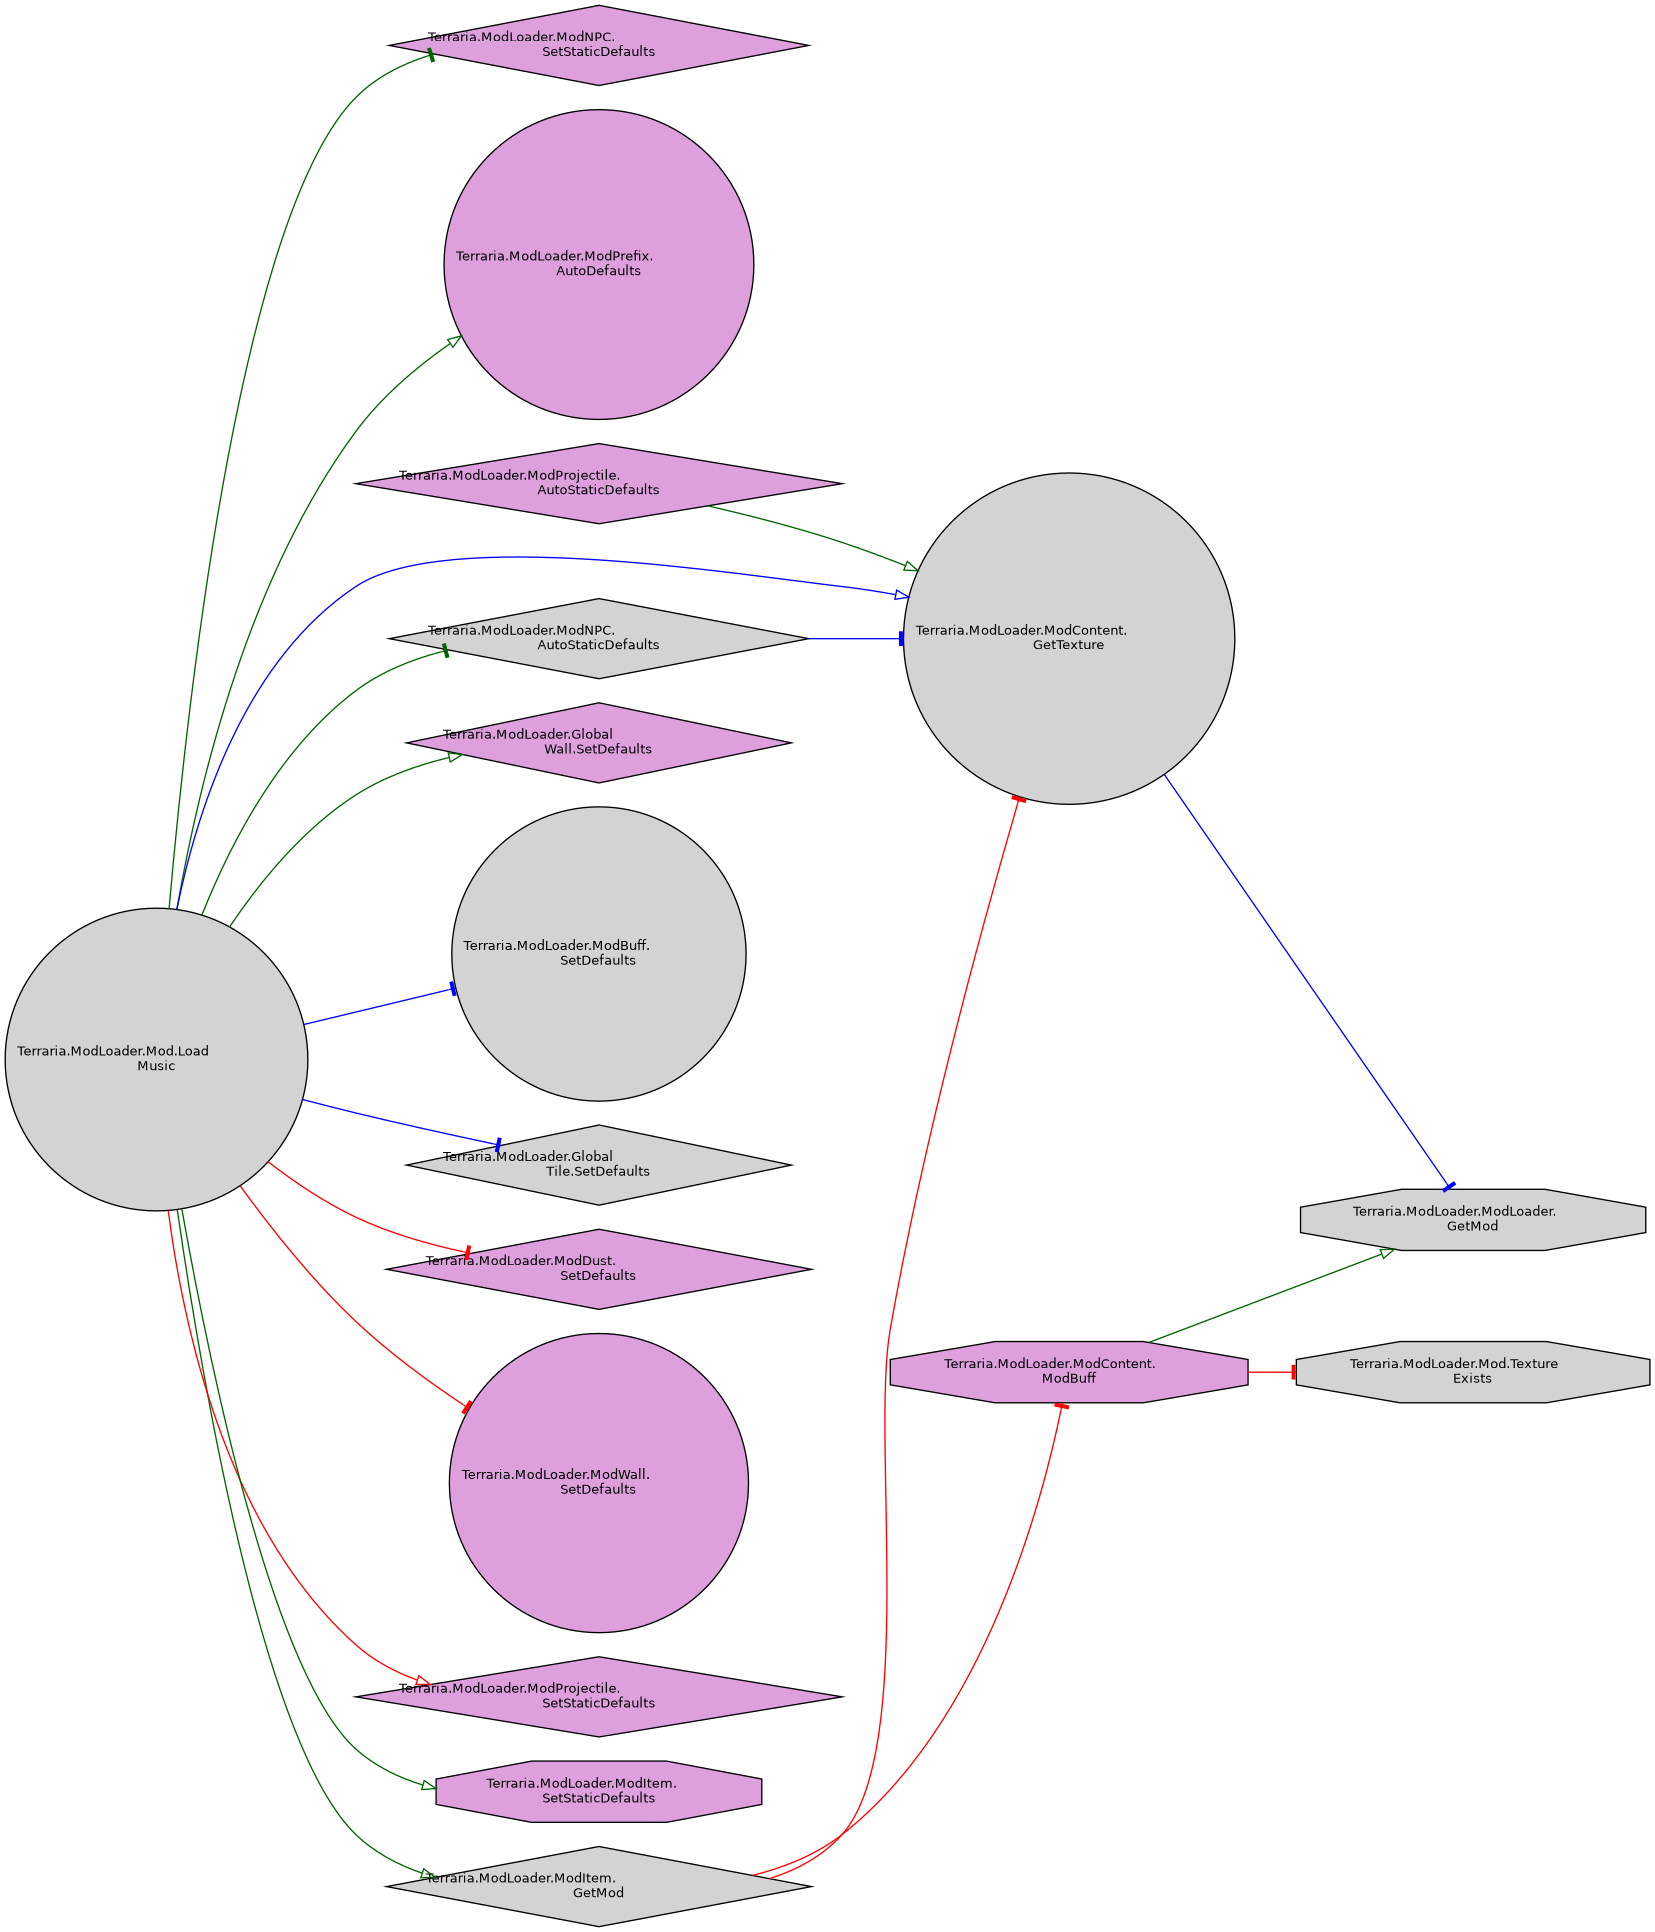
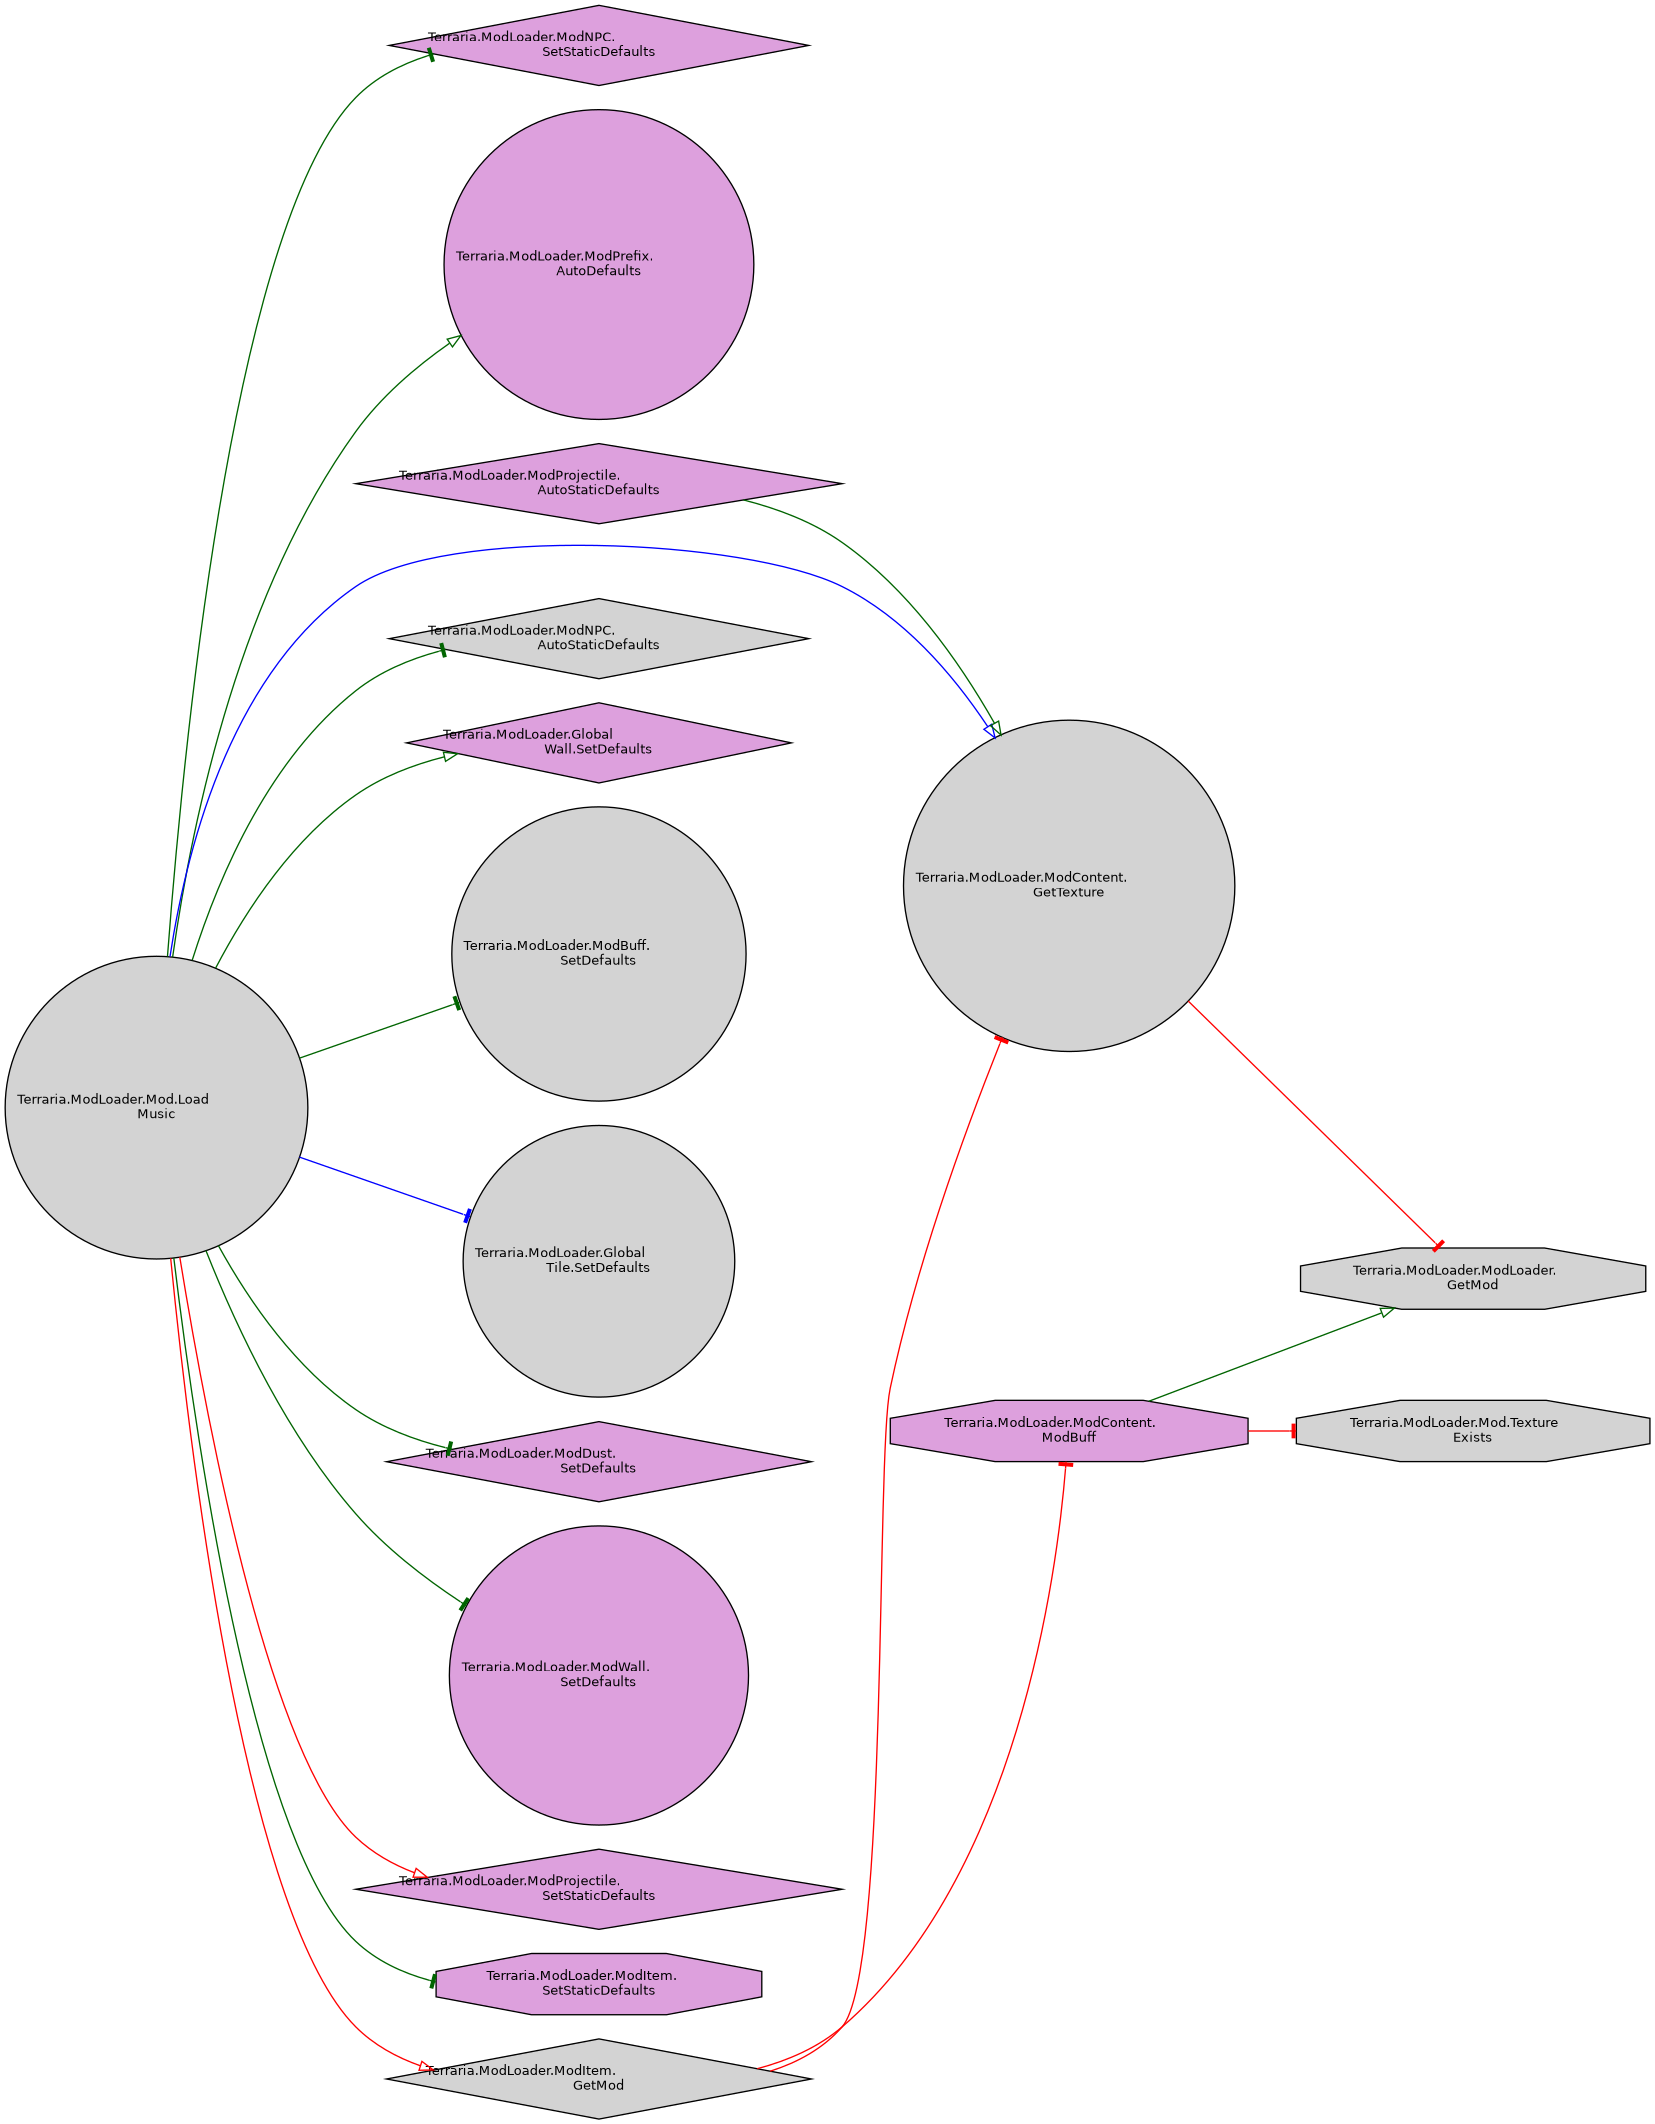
(853, 639) -> none
(1305, 979) -> (1312, 1122)
(376, 1007) -> (376, 1031)
(599, 1165) -> (599, 1261)
(360, 1219) -> (311, 1372)
(341, 1307) -> (306, 1447)
(253, 1526) -> (239, 1652)
(245, 1570) -> (232, 1691)
